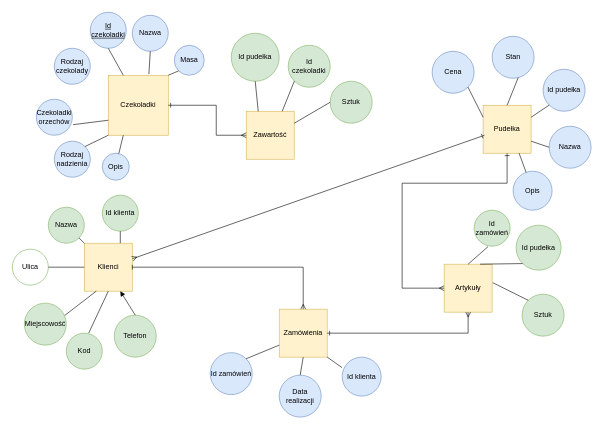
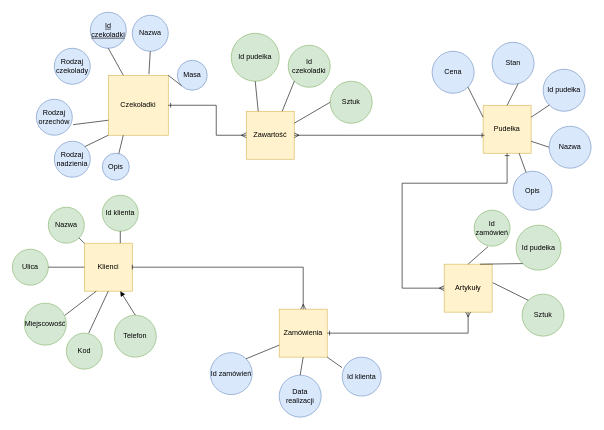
(513, 57) -> (513, 63)
(189, 60) -> (192, 75)
(54, 117) -> (54, 117)
(307, 198) -> (388, 135)
(30, 267) -> (30, 267)
